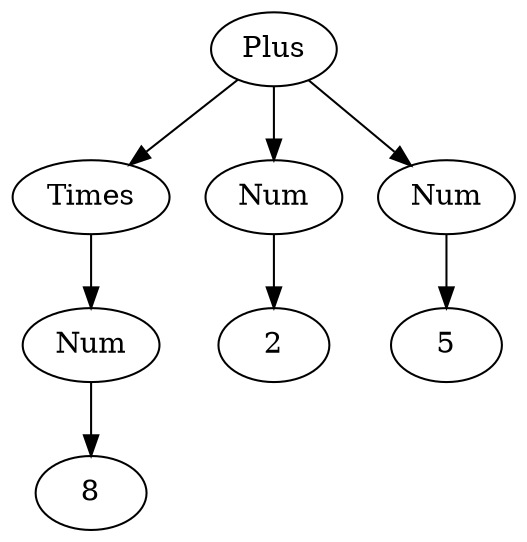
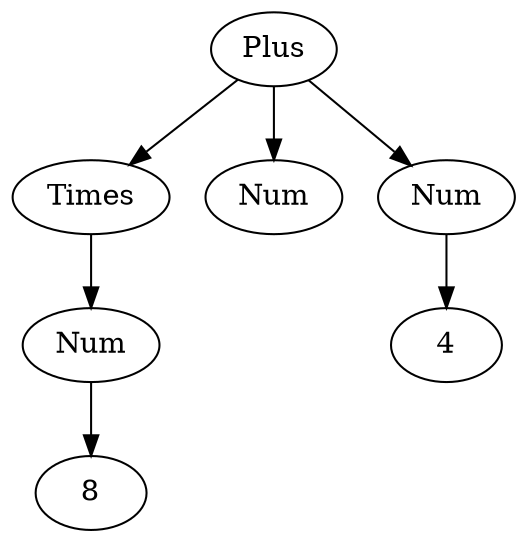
(274, 345) -> none
(446, 345) -> (446, 345)
